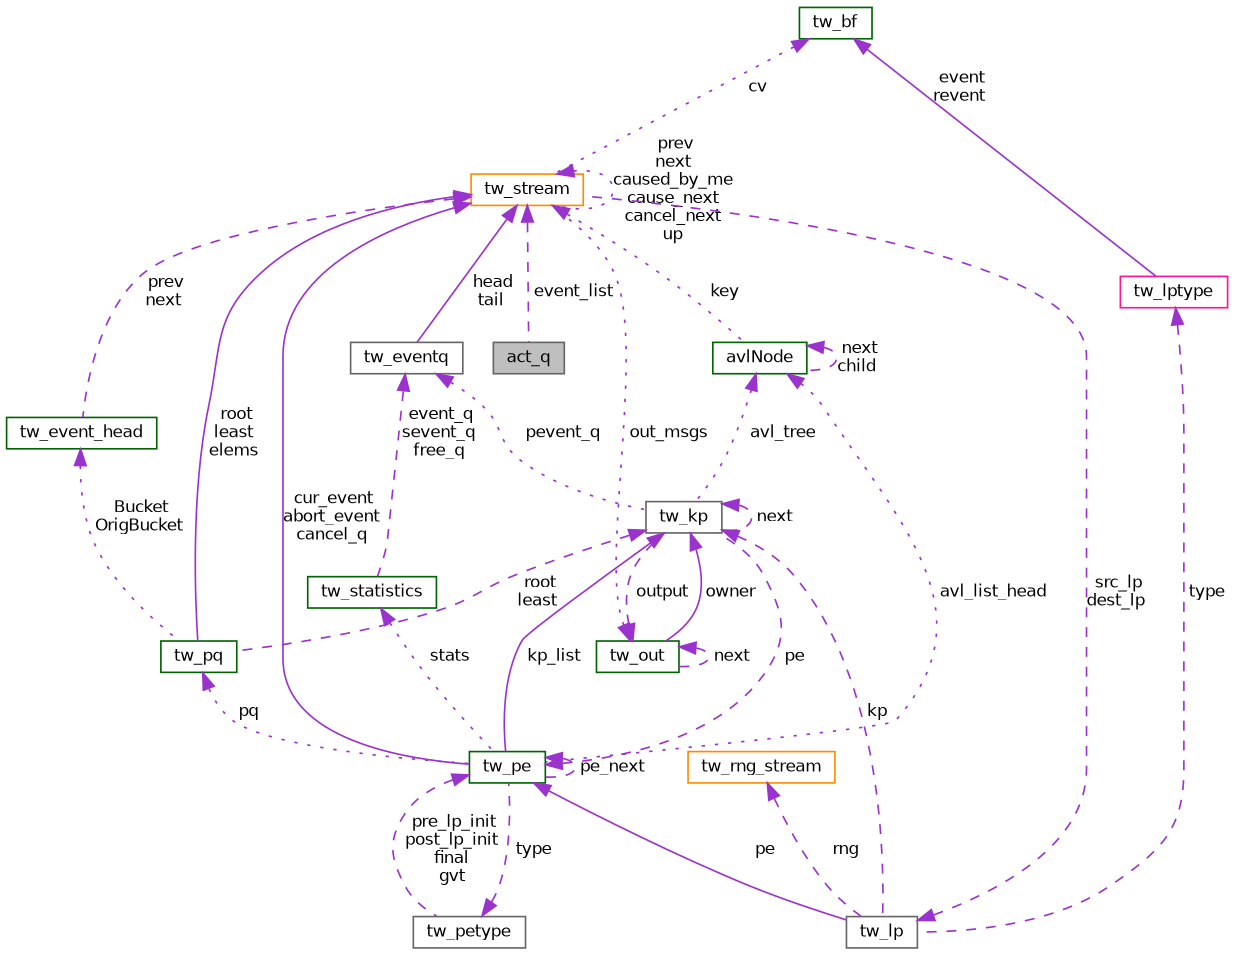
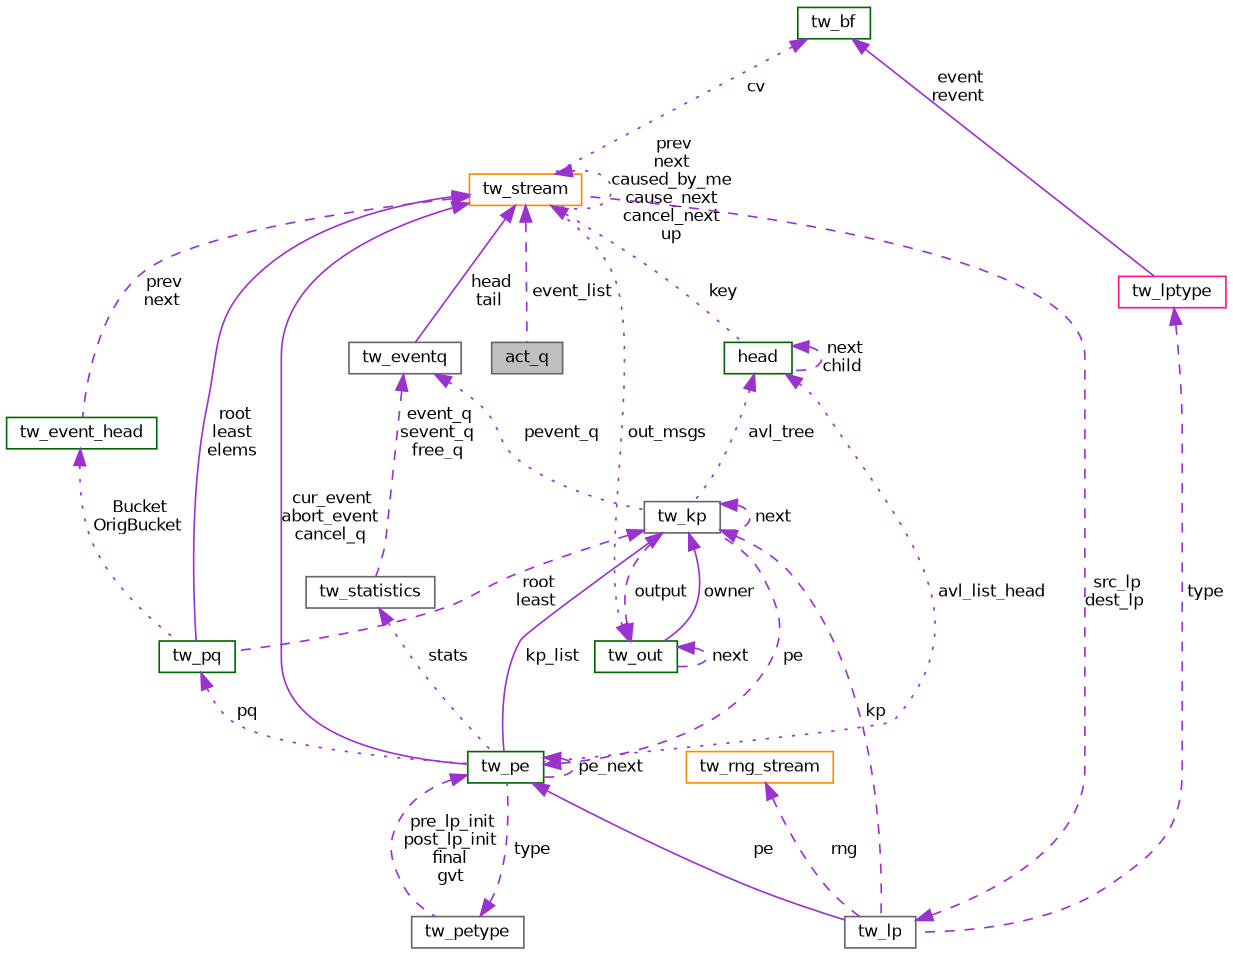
(760, 358) -> (758, 358)
(372, 592) -> (370, 592)
